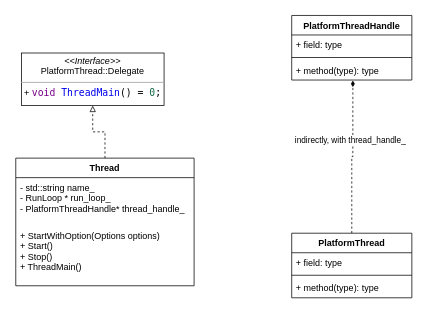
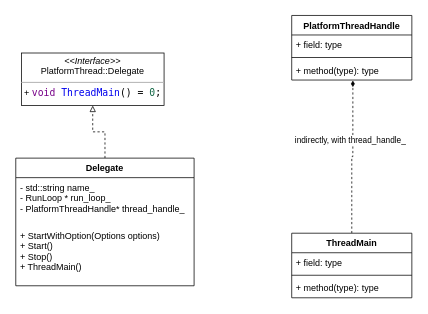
(104, 168) -> (104, 168)
(351, 243) -> (351, 243)
